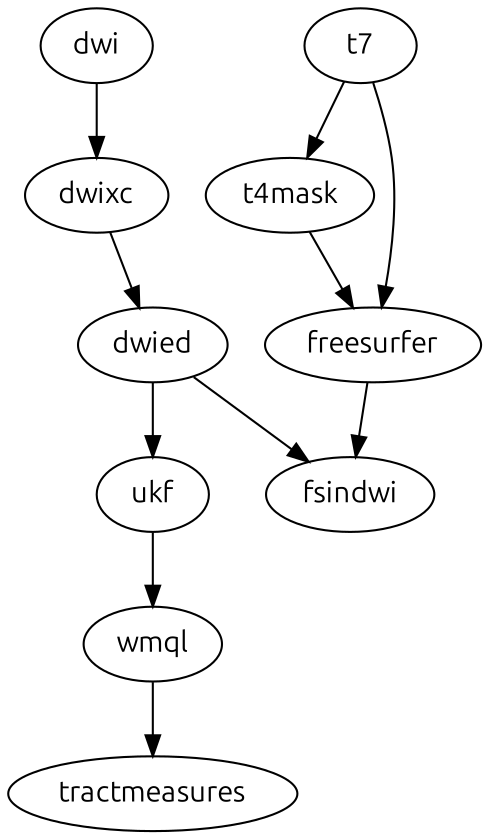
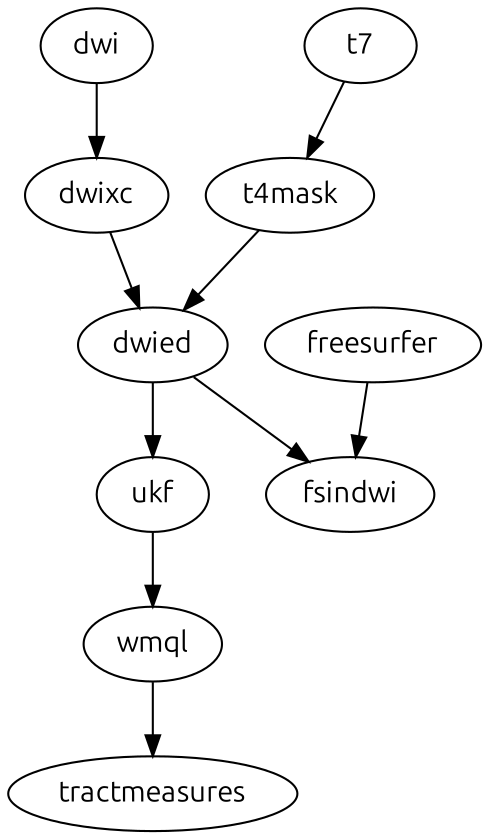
(394, 184) -> none
(326, 261) -> (229, 262)
